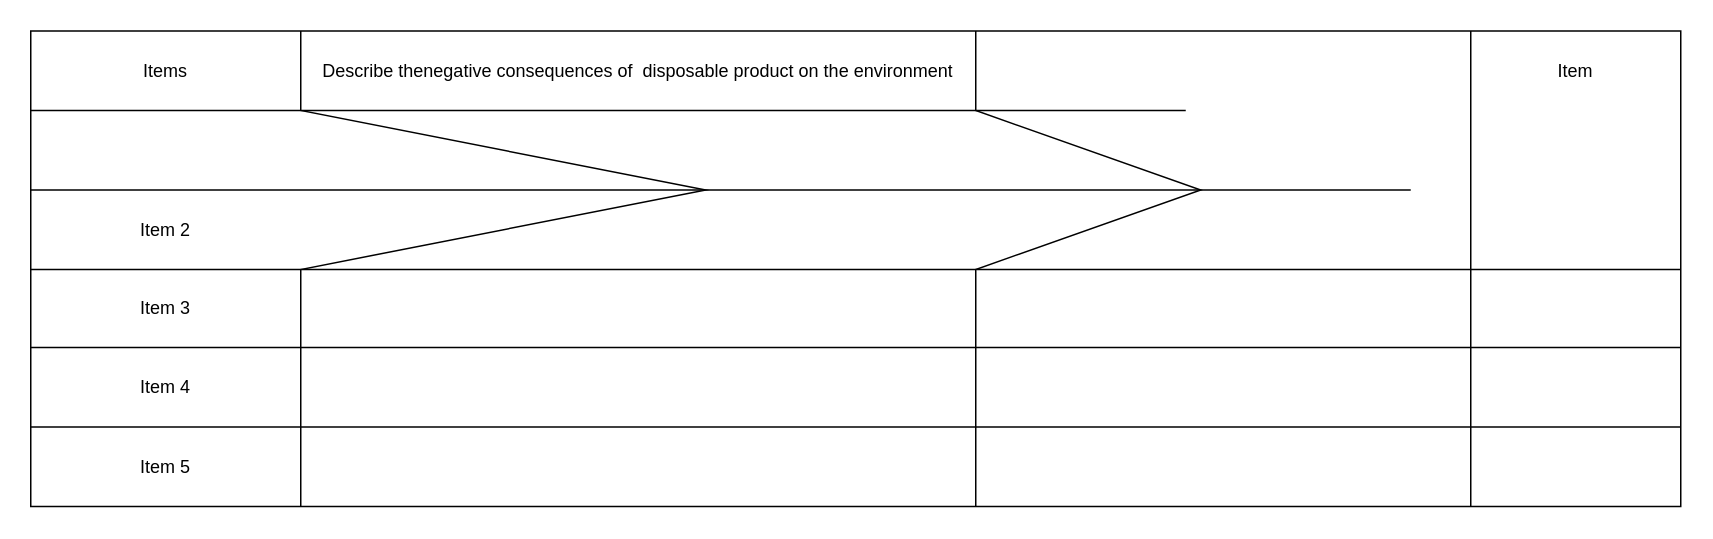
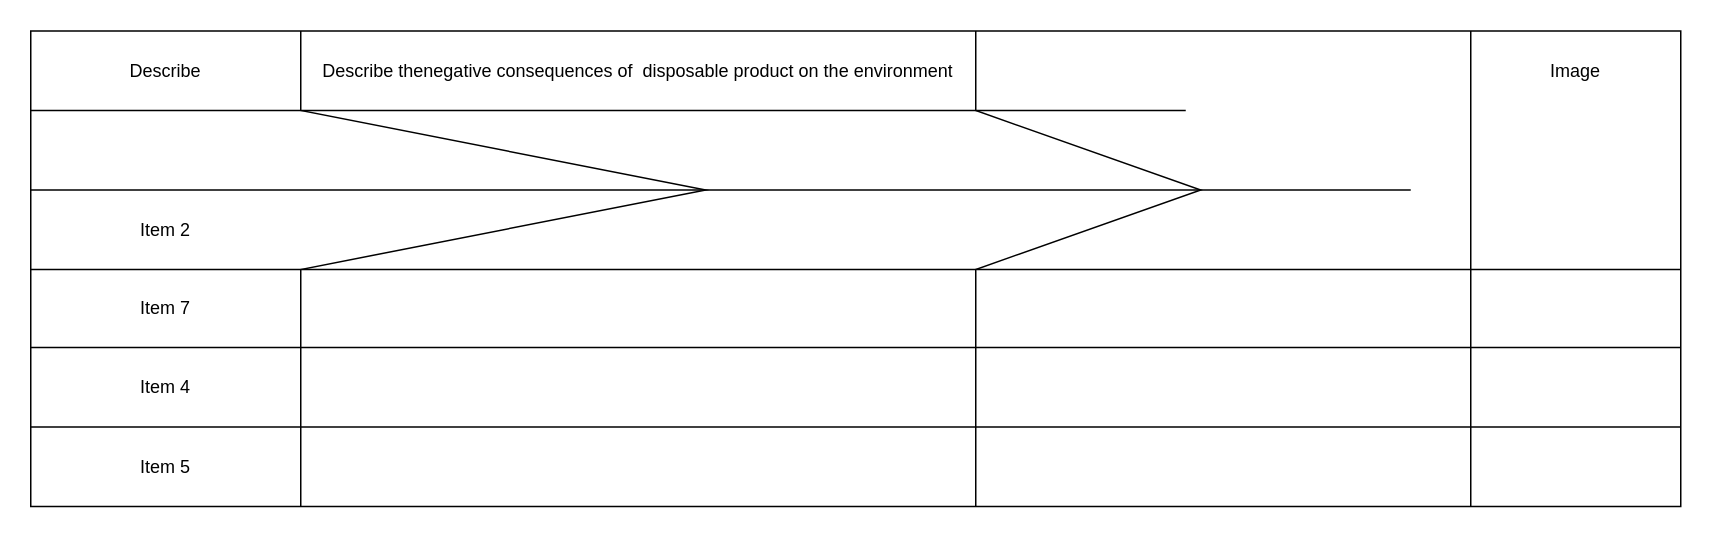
(166, 71) -> (166, 71)
(1576, 71) -> (1576, 71)
(166, 308) -> (166, 308)
